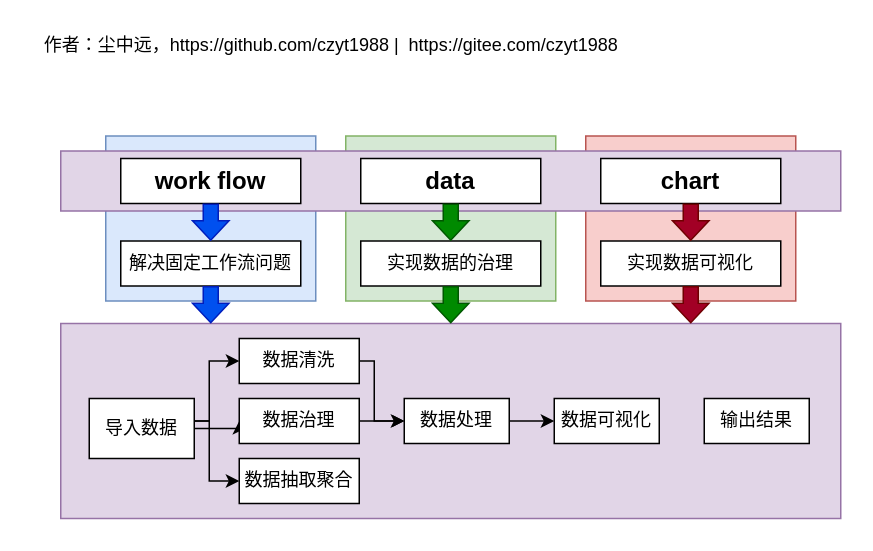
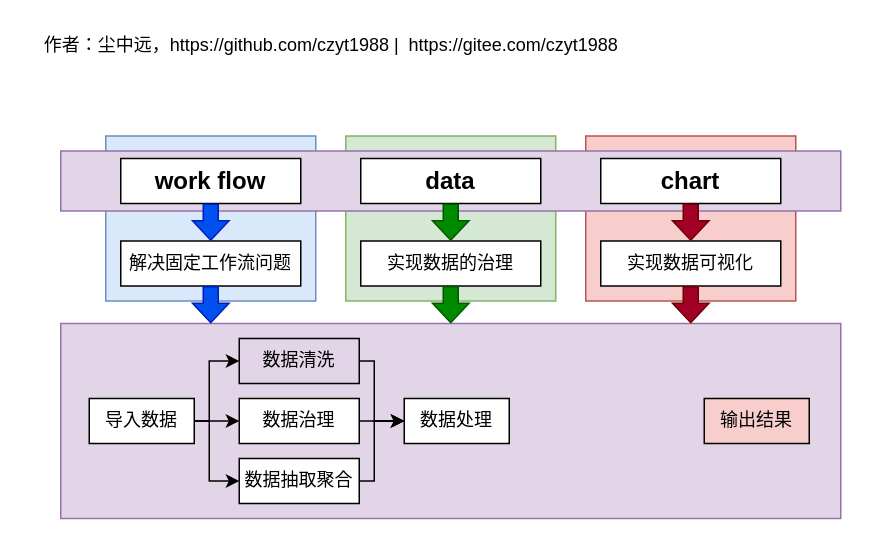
(299, 361) -> (299, 361)
(526, 421) -> none
(607, 421) -> none
(757, 421) -> (757, 421)
(142, 428) -> (142, 421)
none -> (374, 460)
